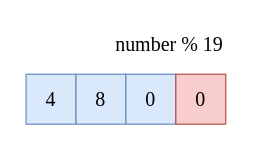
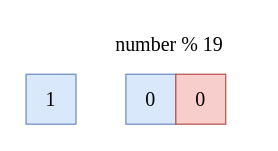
(51, 99) -> (51, 99)
(101, 99) -> none
